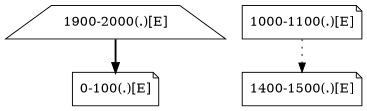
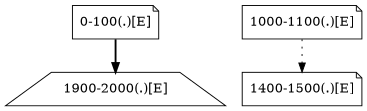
(116, 51) -> (116, 51)
